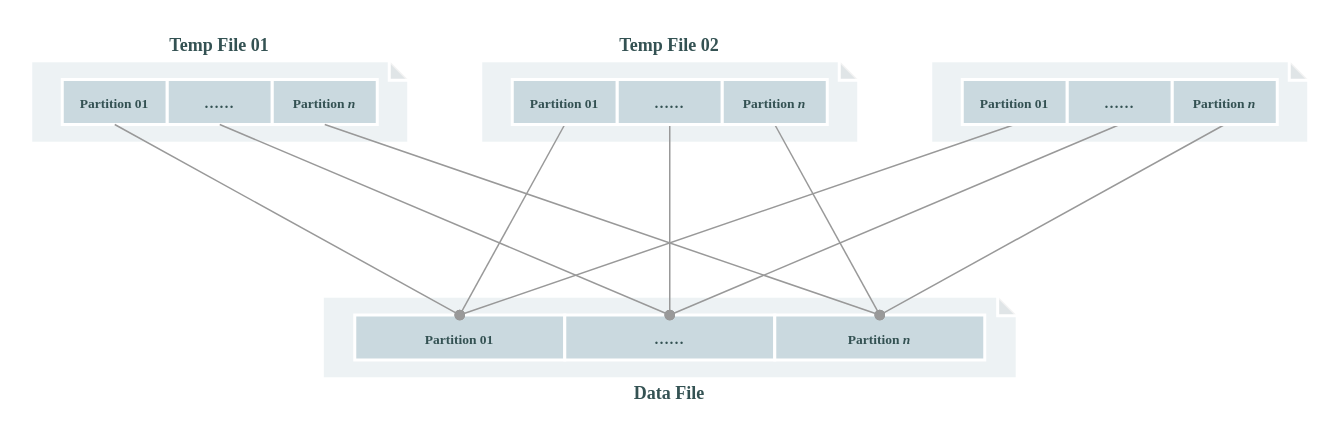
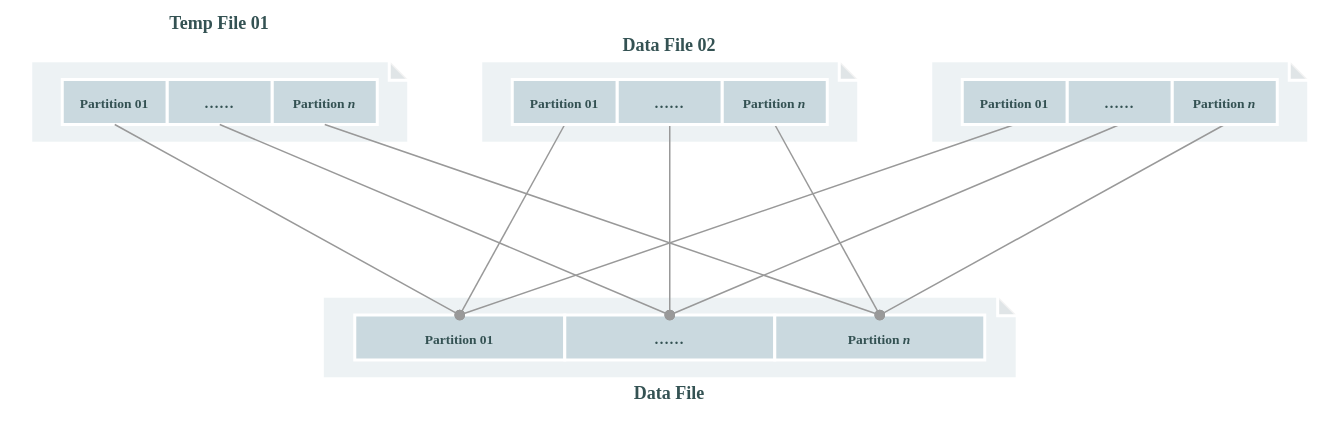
(220, 46) -> (220, 23)
(670, 46) -> (670, 46)
